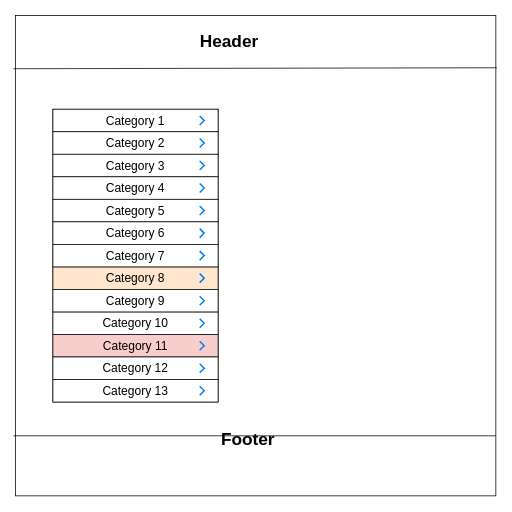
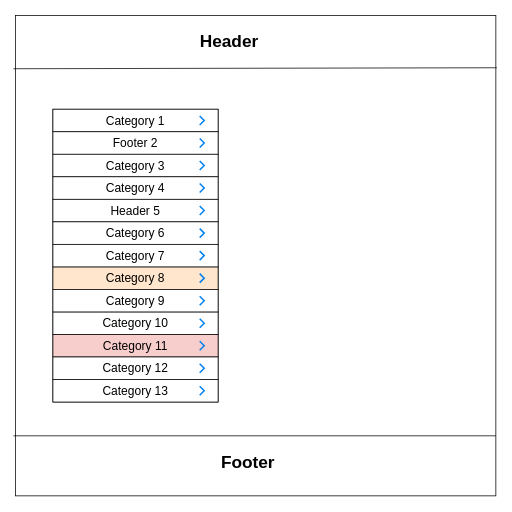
(135, 143) -> (135, 143)
(135, 210) -> (135, 210)
(248, 439) -> (248, 462)
